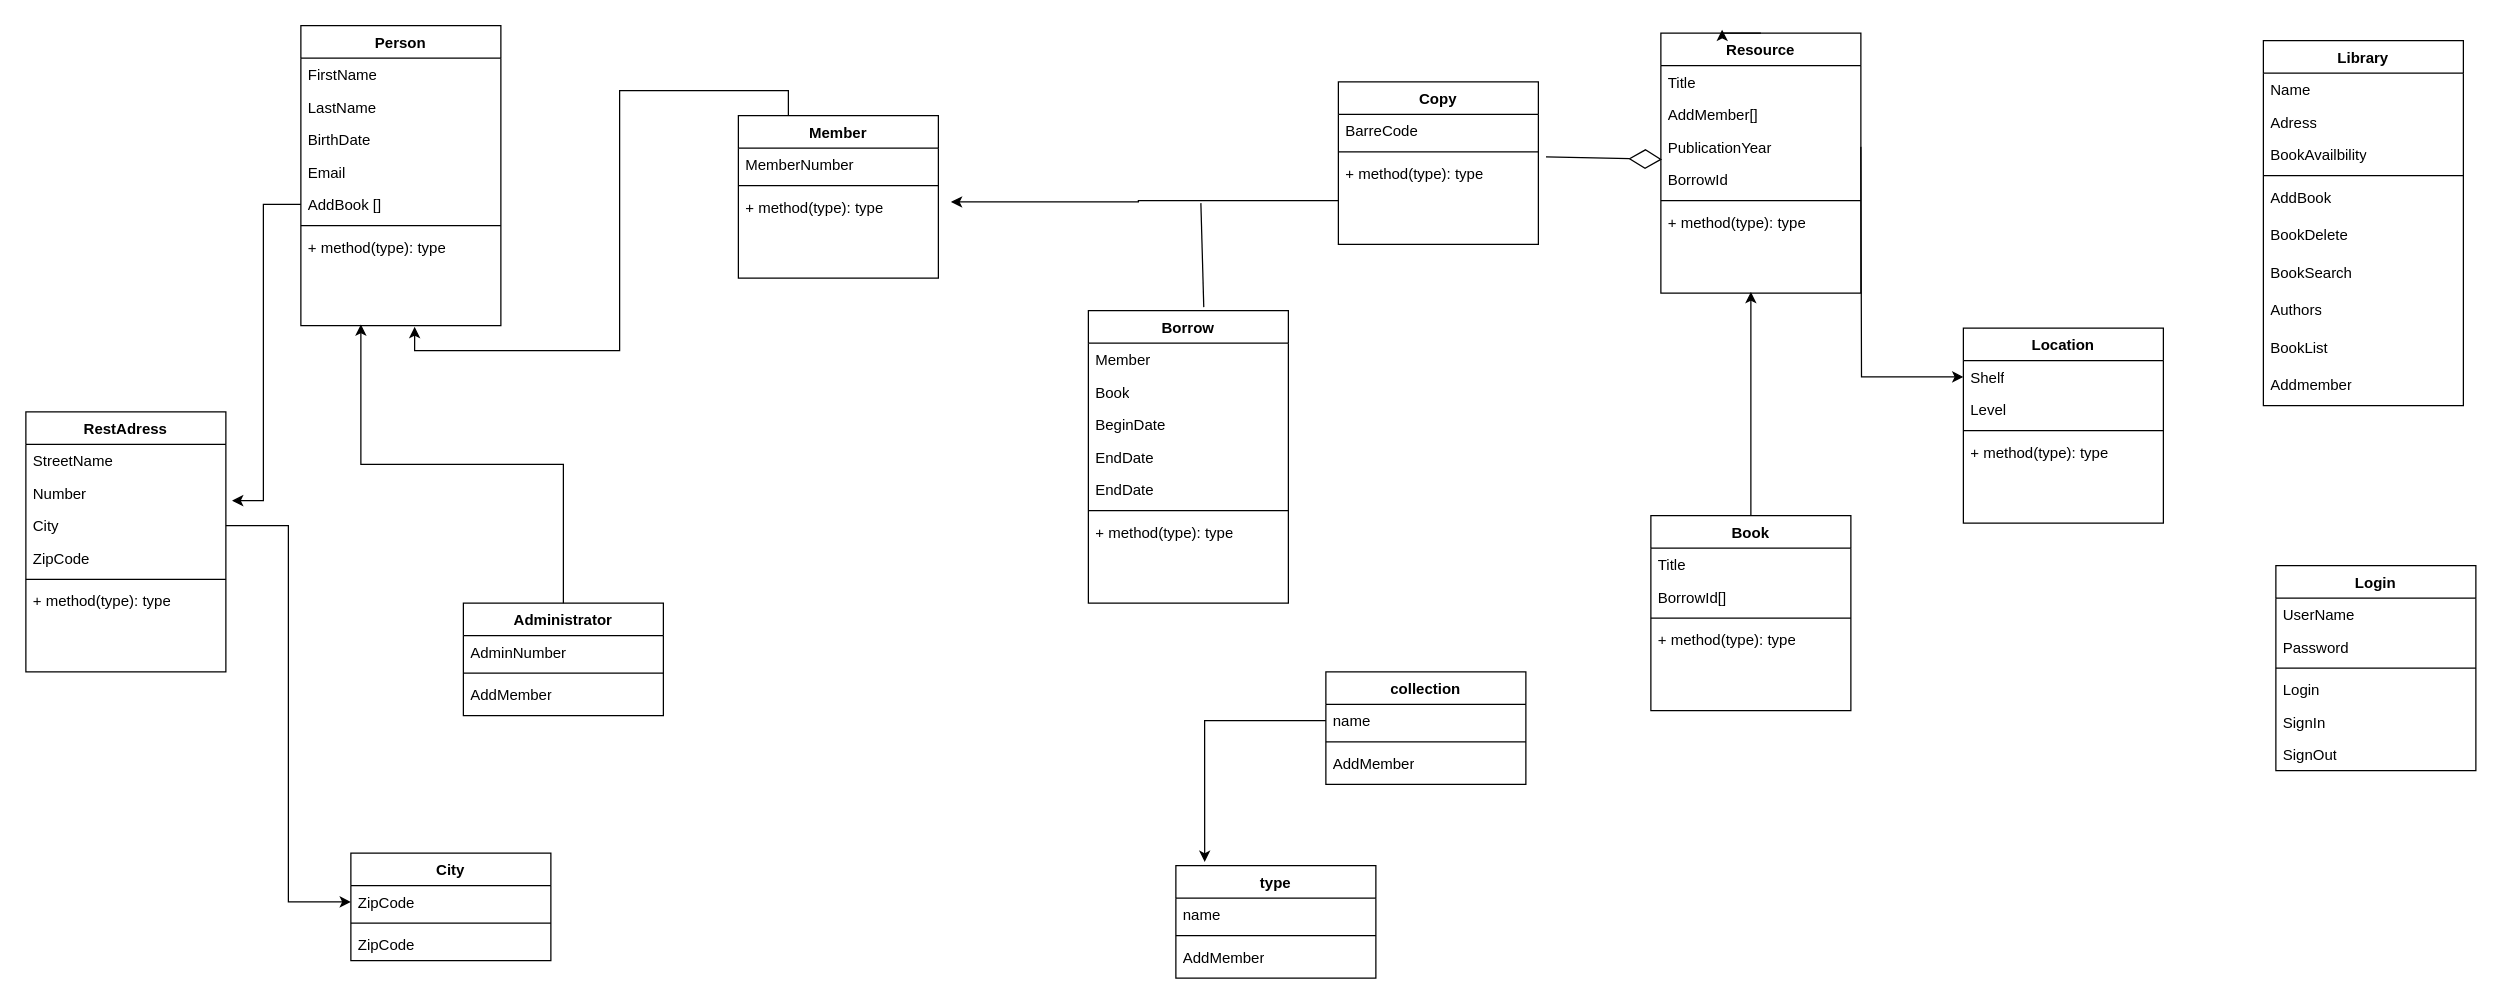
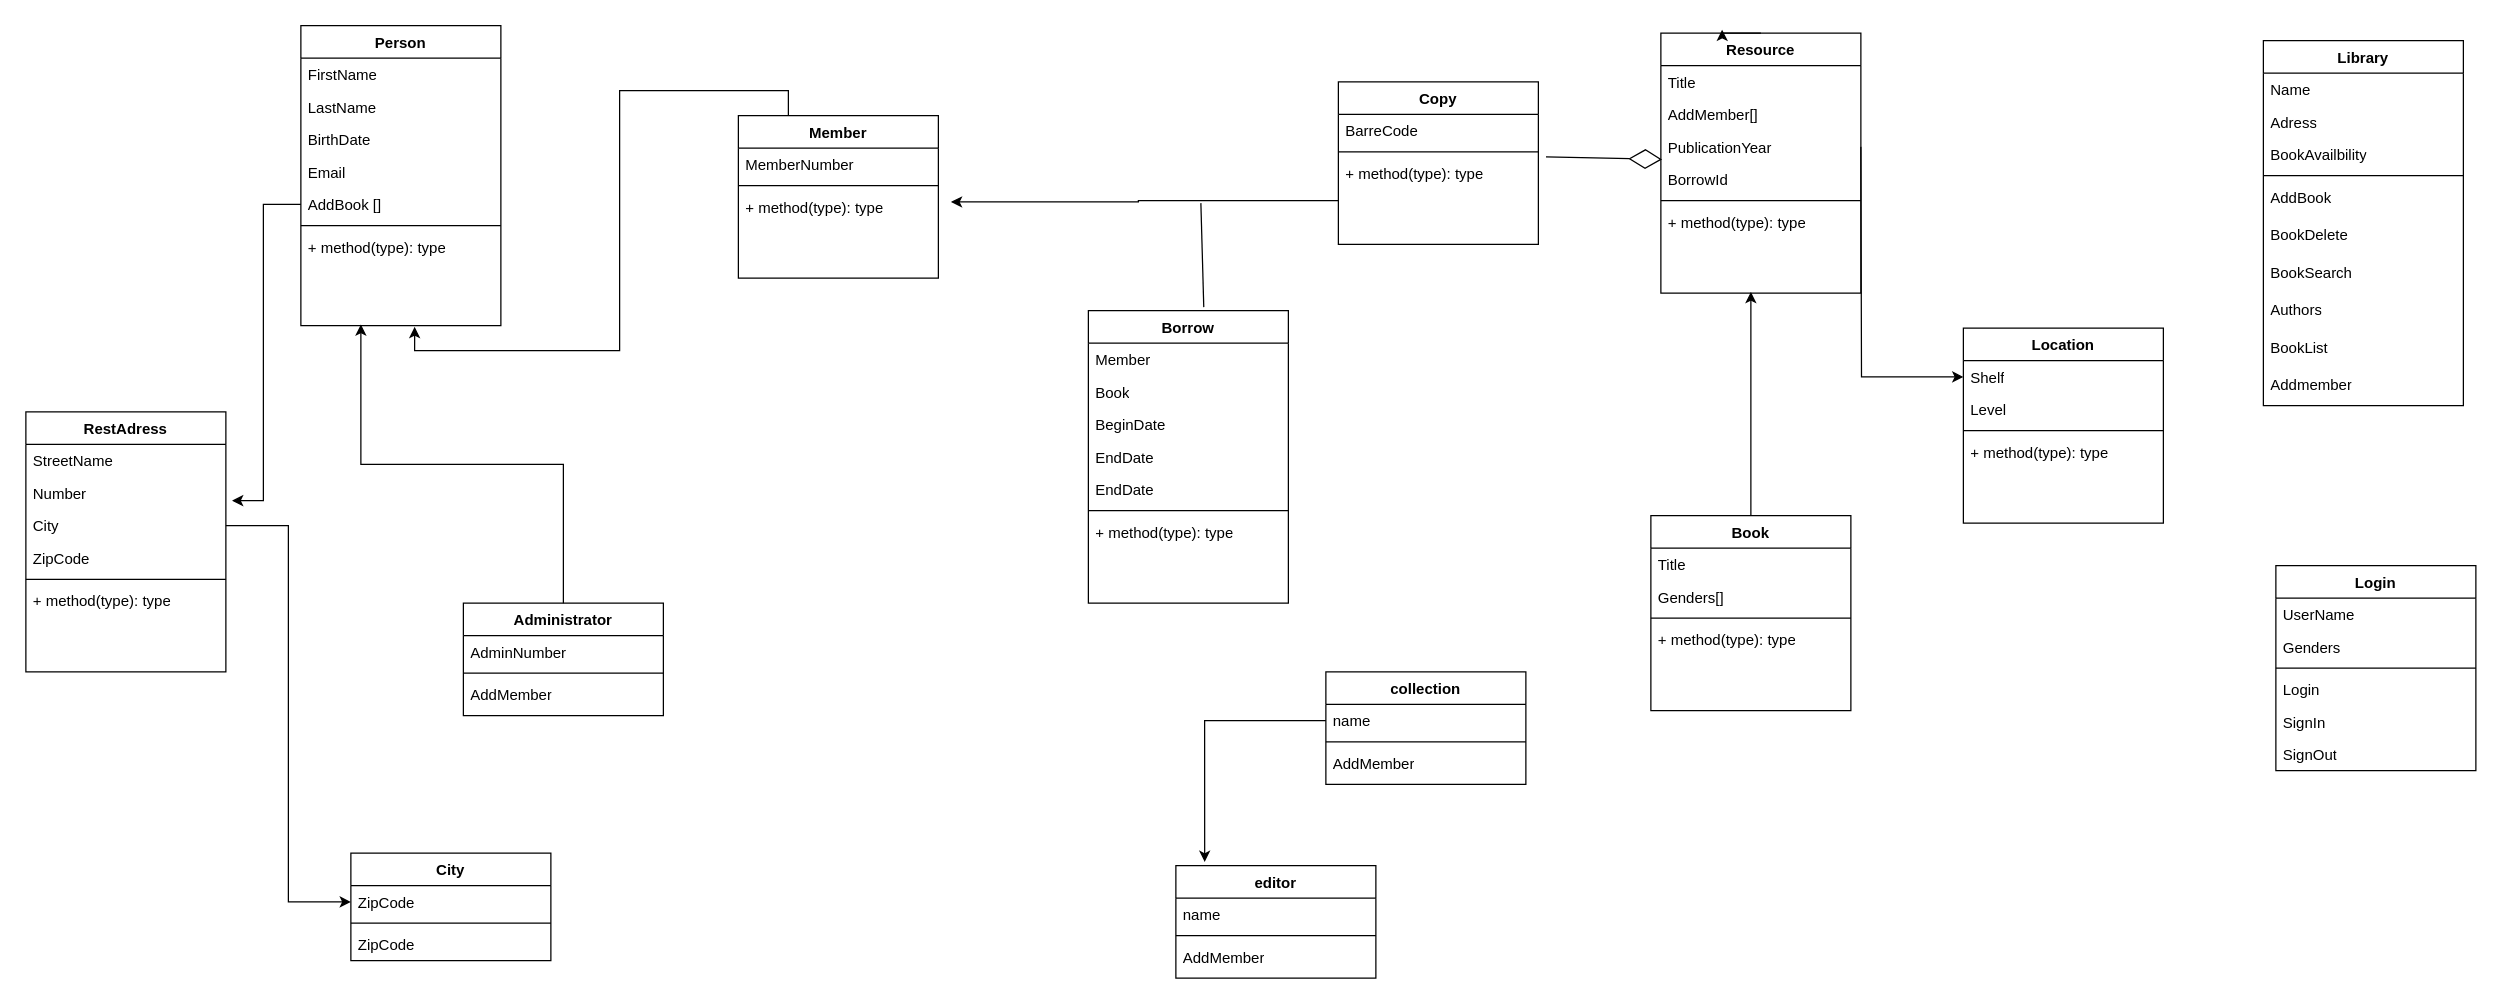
(1700, 598) -> (1696, 598)
(2317, 648) -> (2313, 648)
(1276, 883) -> (1276, 883)
